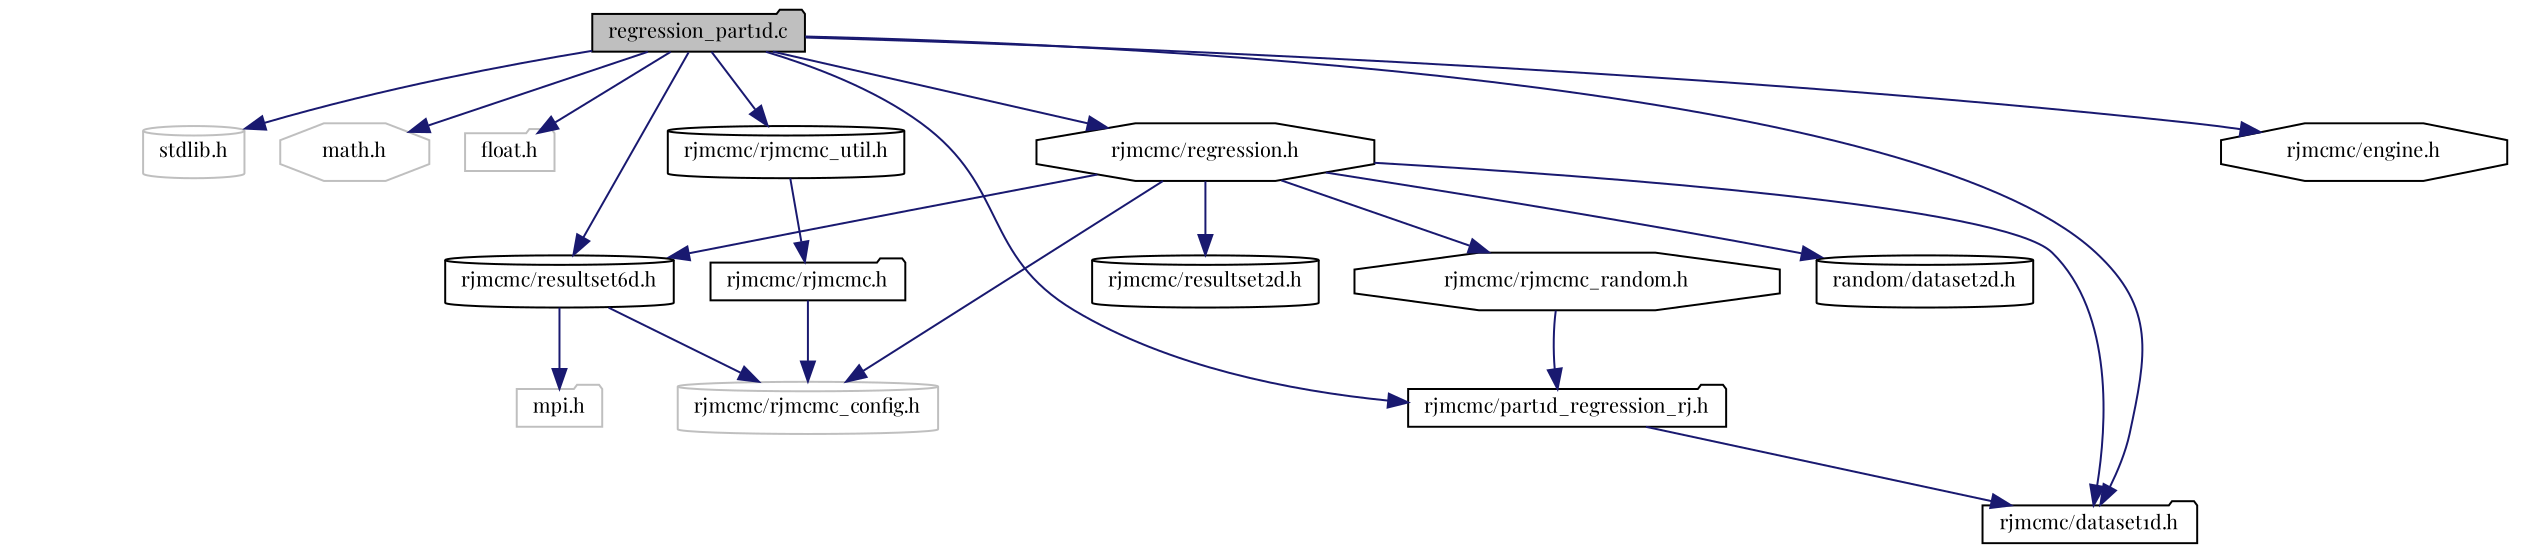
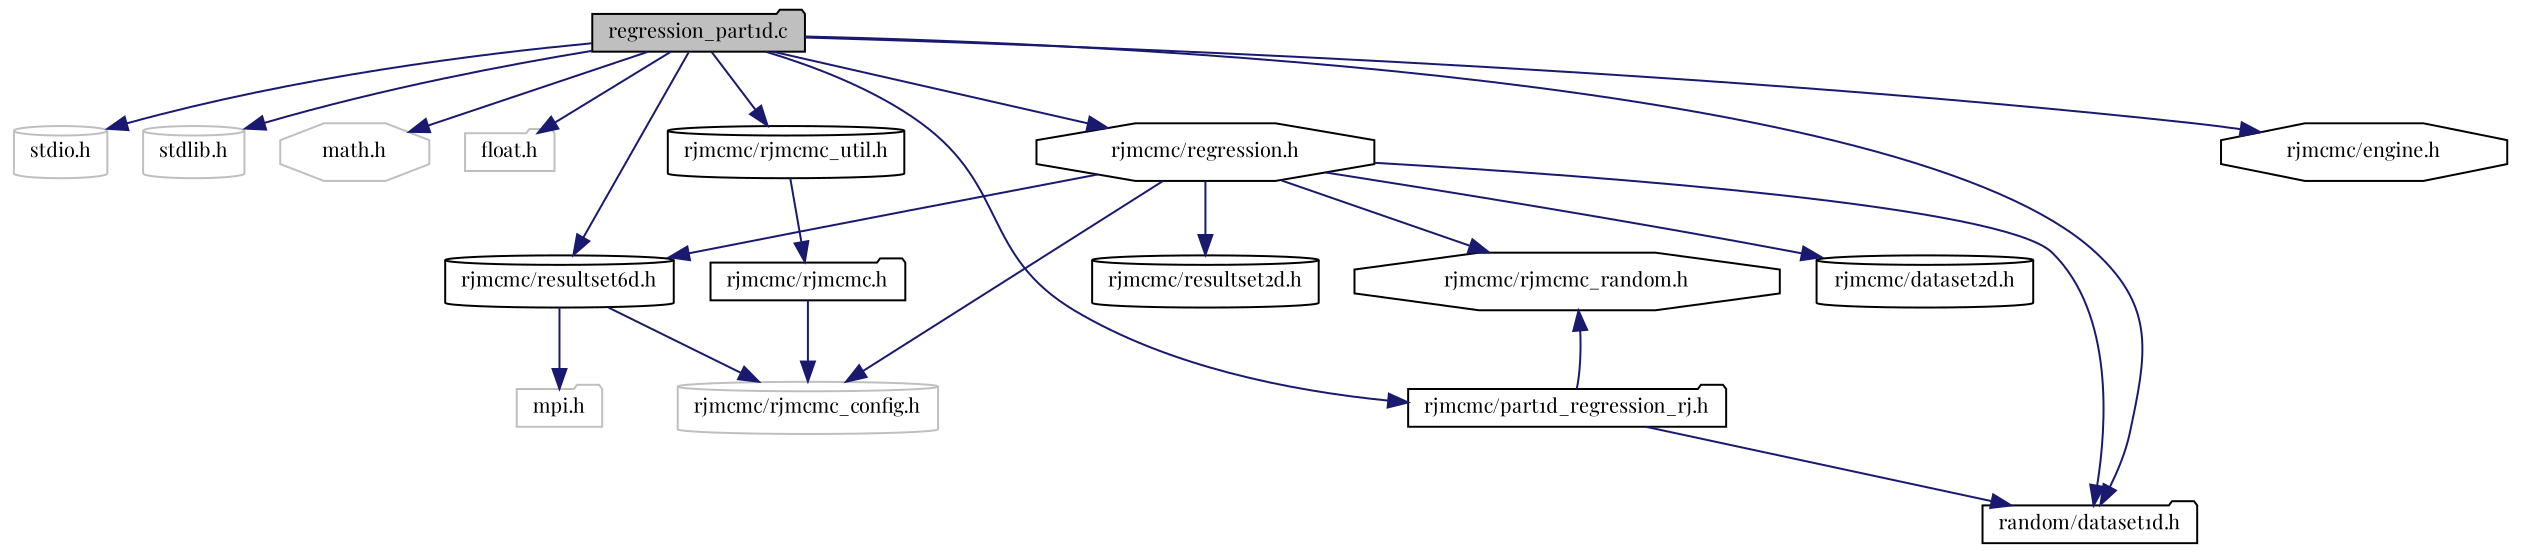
none -> (61, 152)
(1925, 281) -> (1925, 281)
(1554, 340) -> (1580, 360)
(2090, 524) -> (2090, 524)
